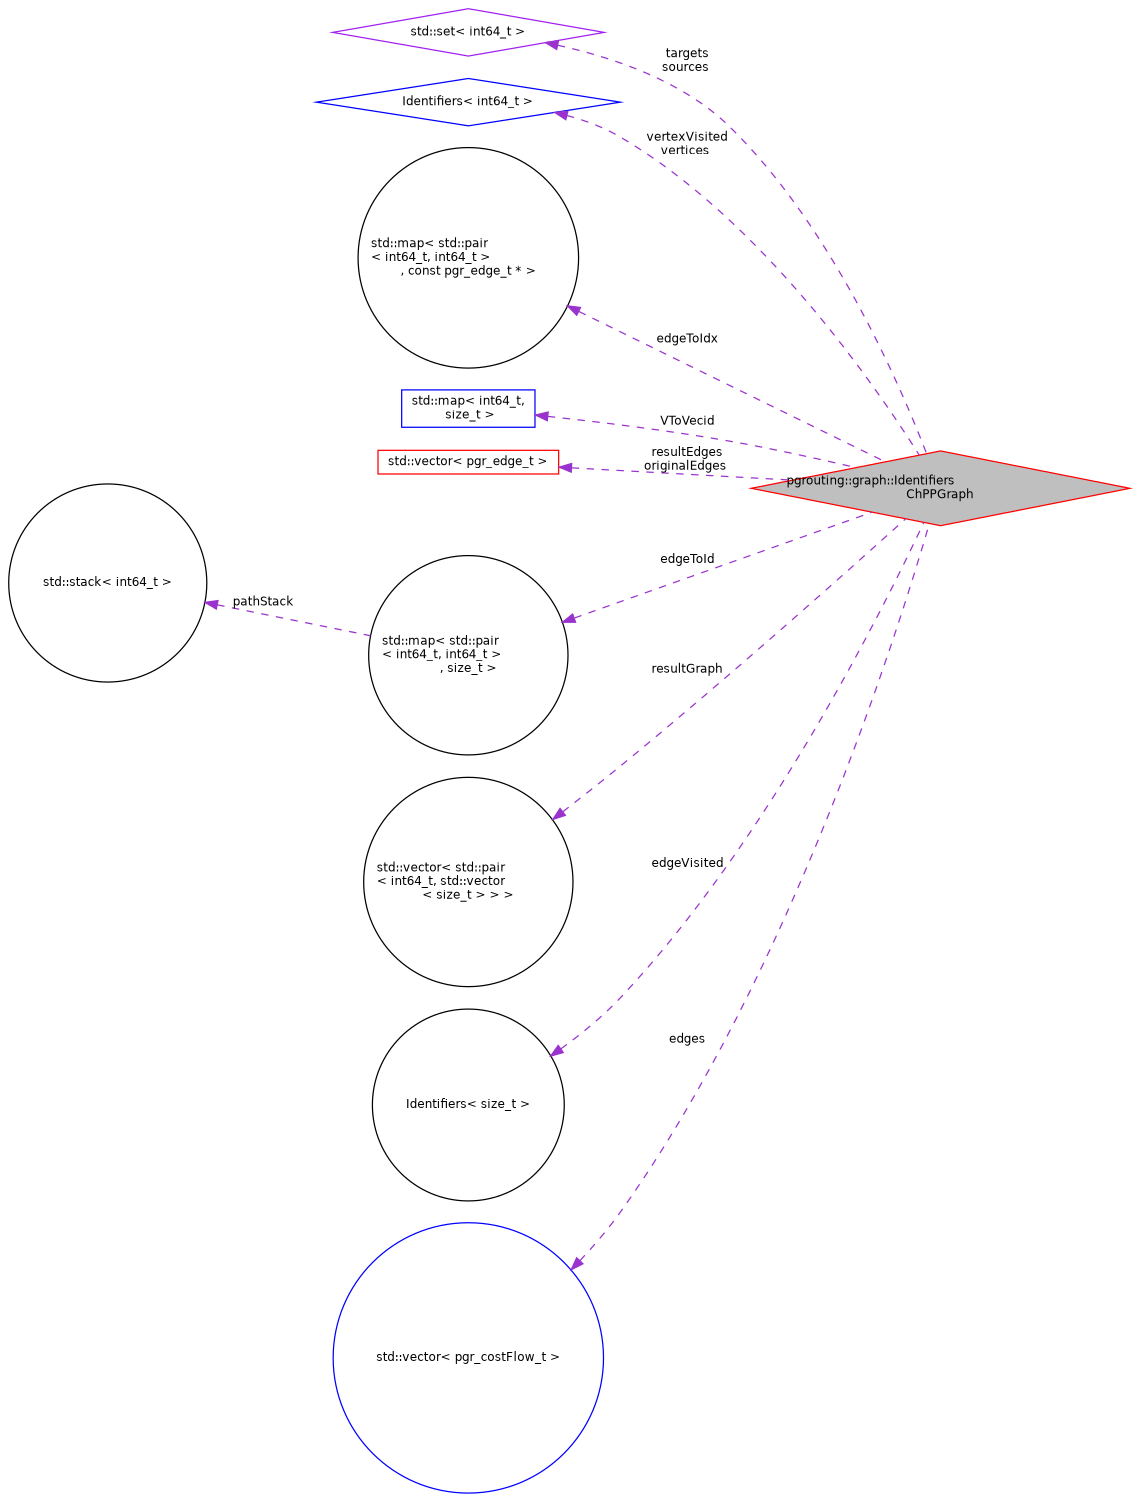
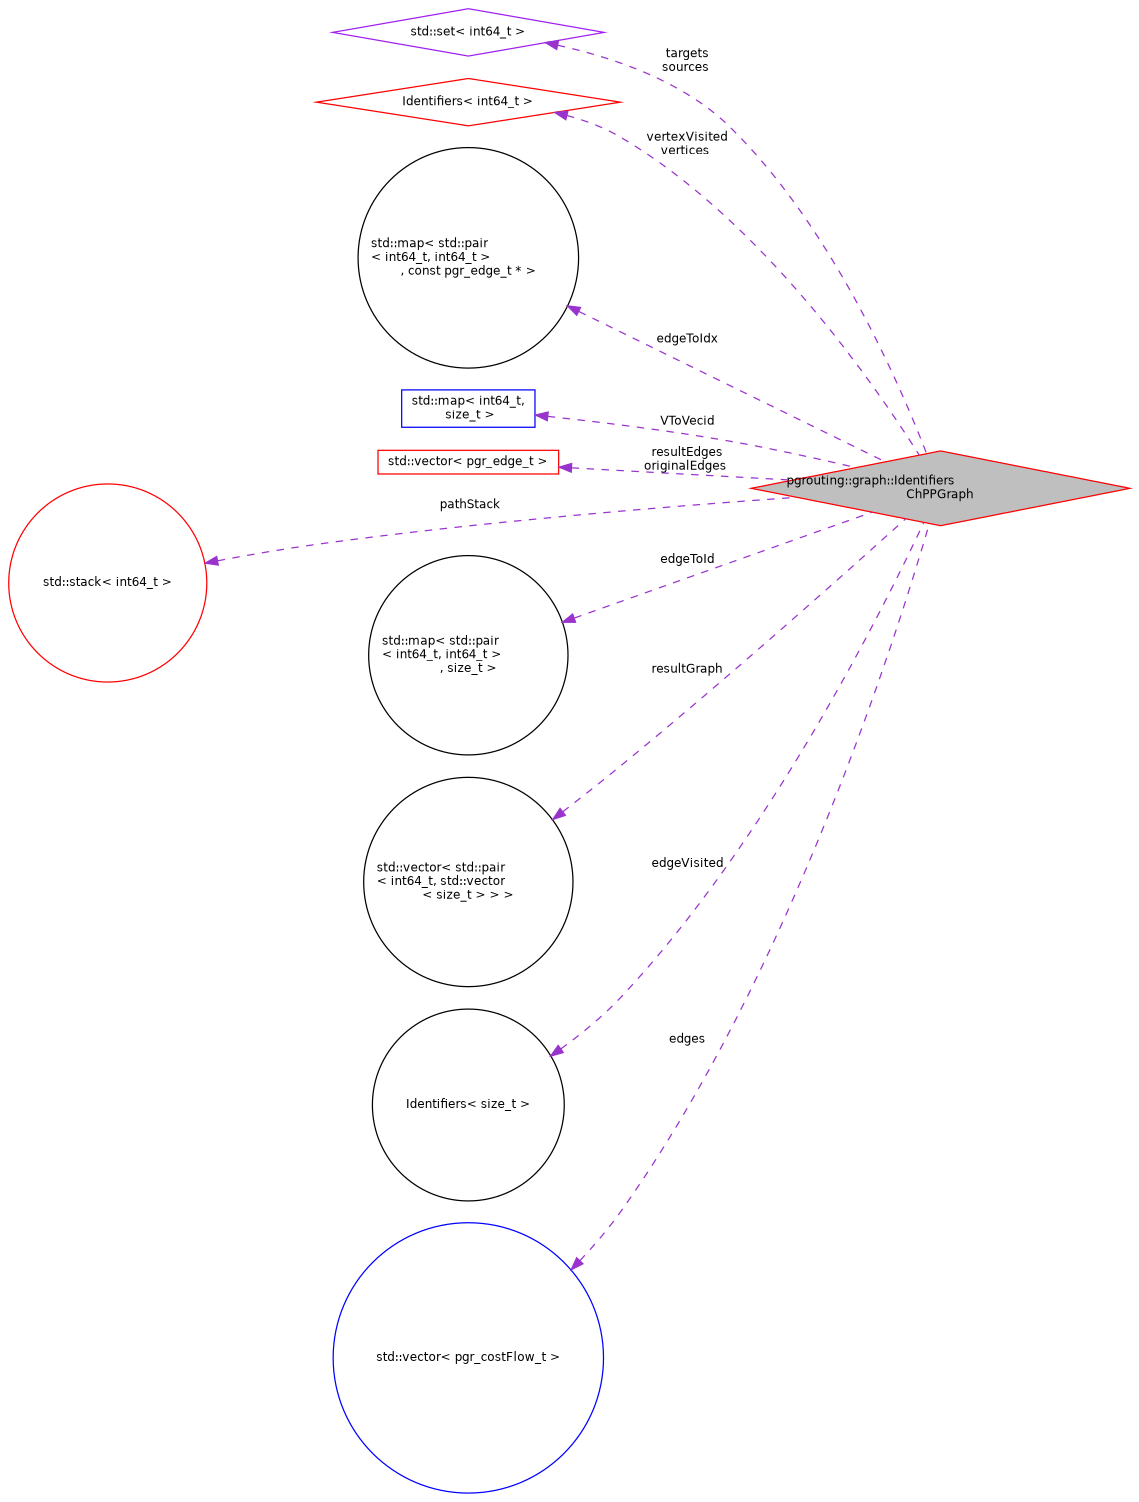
(468, 102) -> (468, 102)
(108, 583) -> (108, 583)
(294, 620) -> (506, 522)
